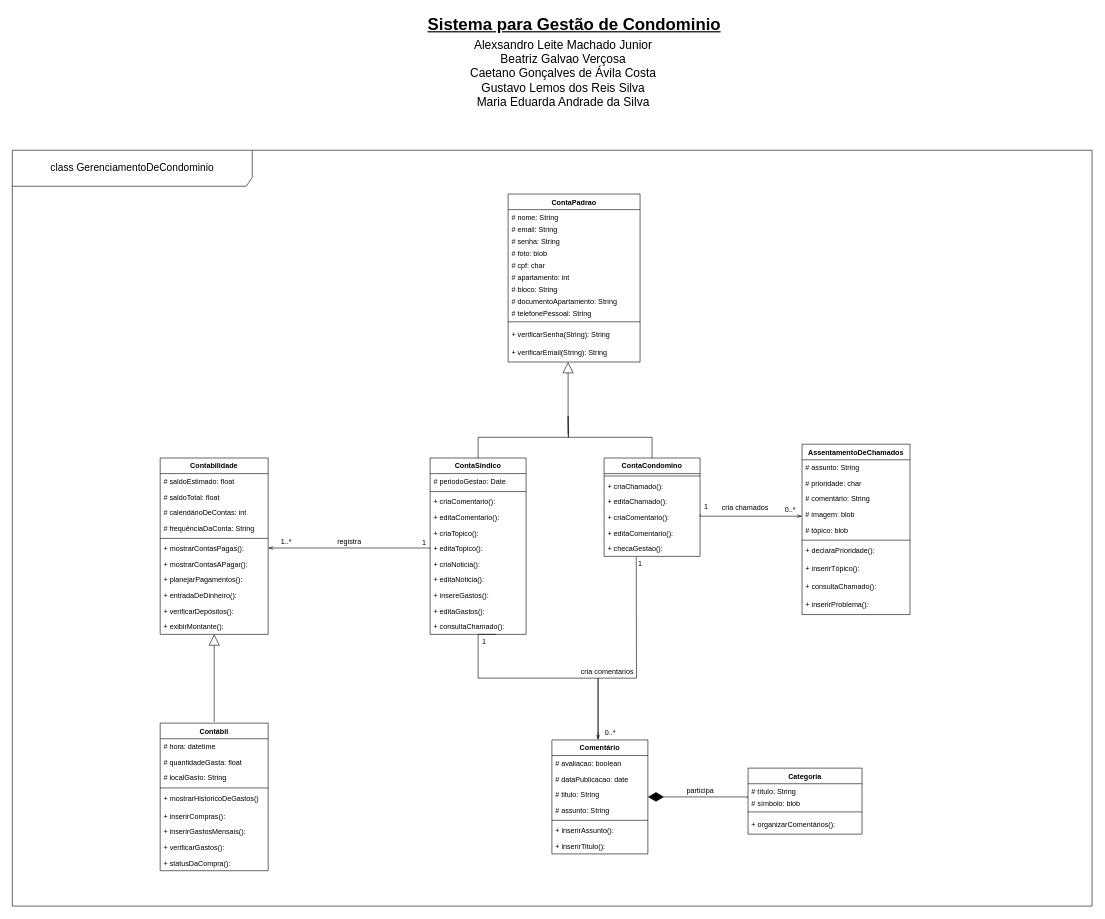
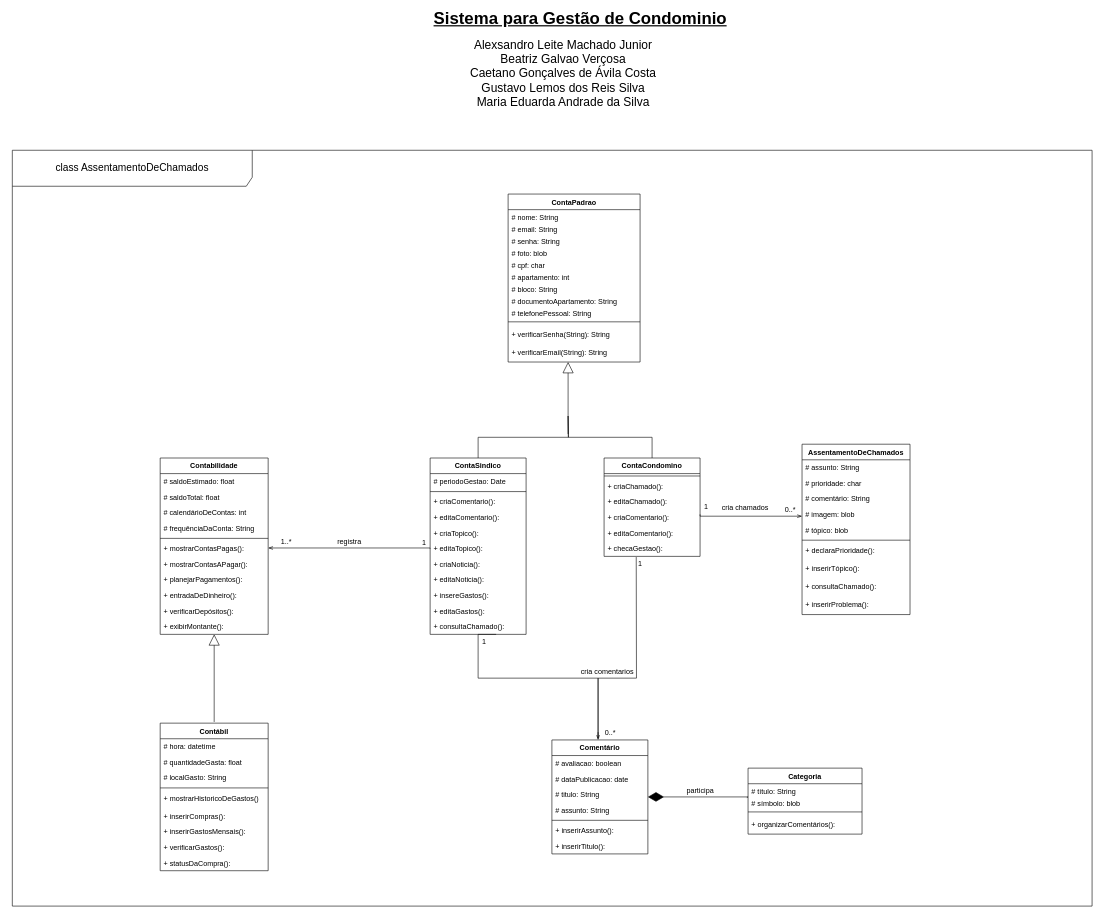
(574, 24) -> (580, 18)
(132, 168) -> (132, 168)
